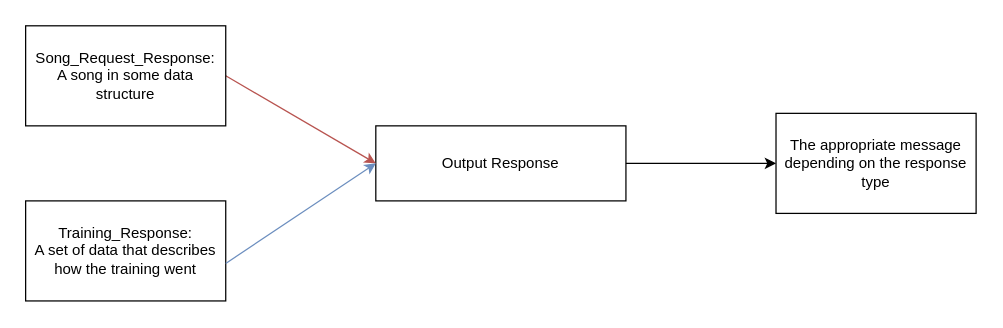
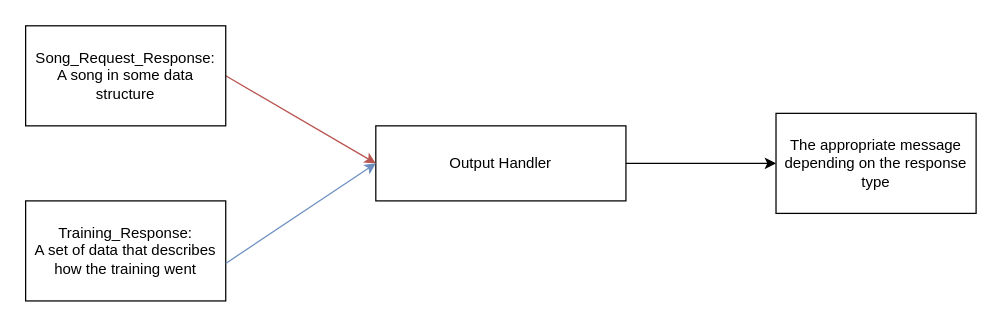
(501, 163) -> (501, 163)
